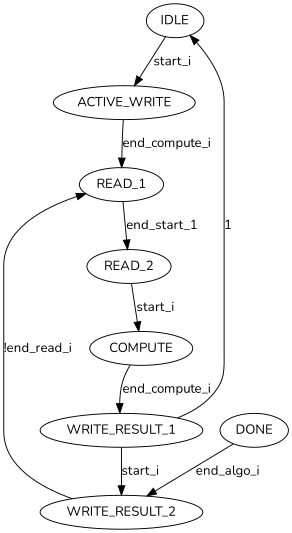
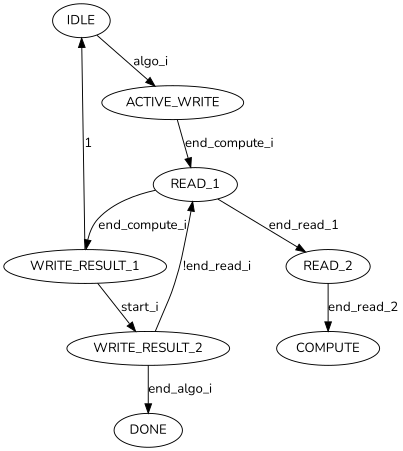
(172, 62) -> (151, 62)
(162, 226) -> (304, 226)
(155, 307) -> (363, 307)
(122, 384) -> (114, 206)
(194, 467) -> (148, 385)
